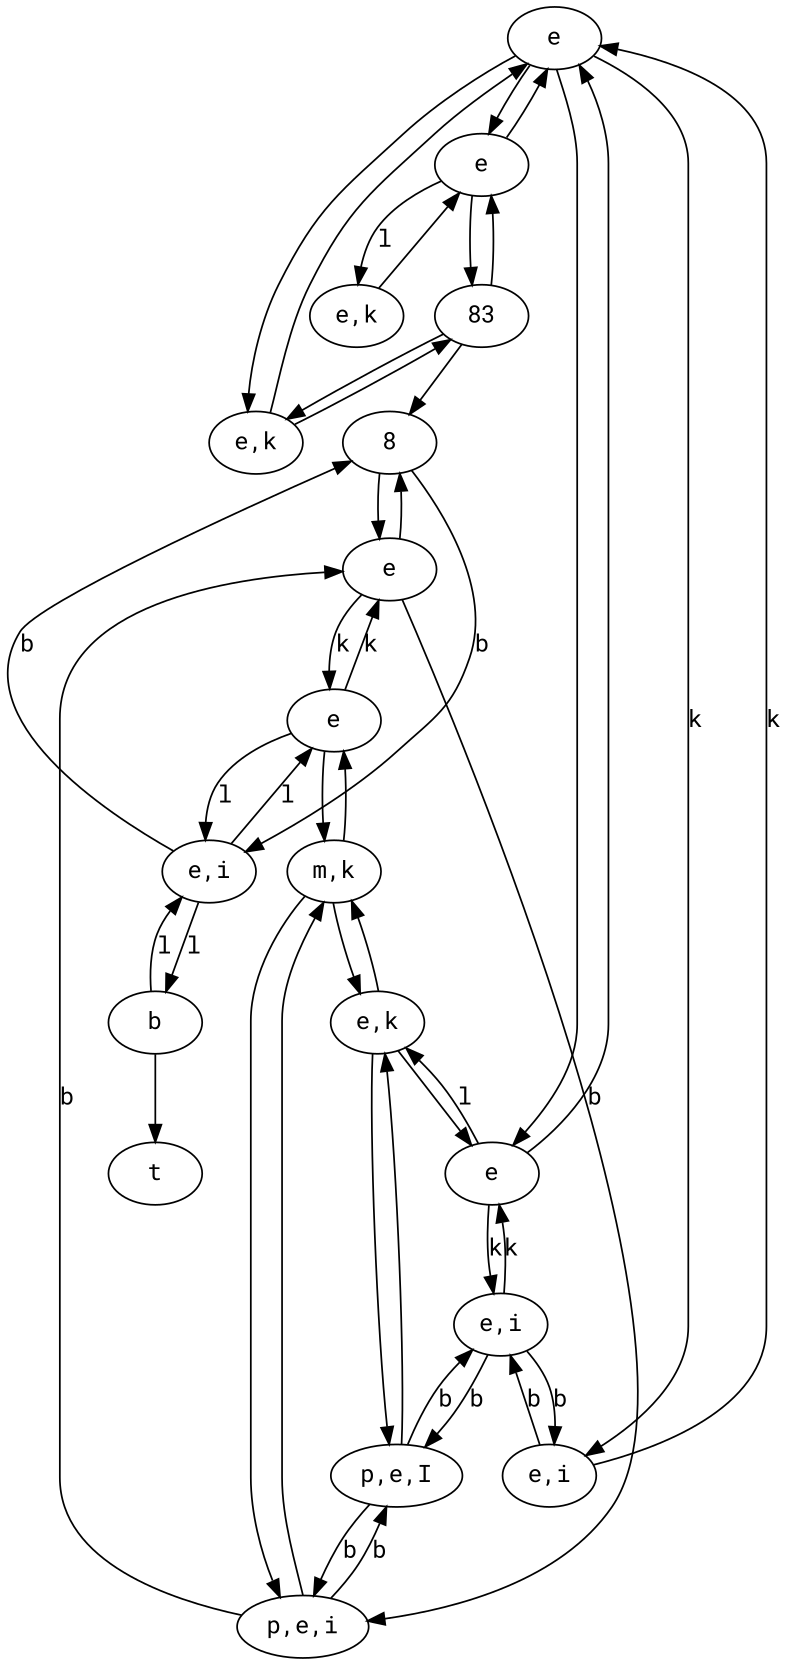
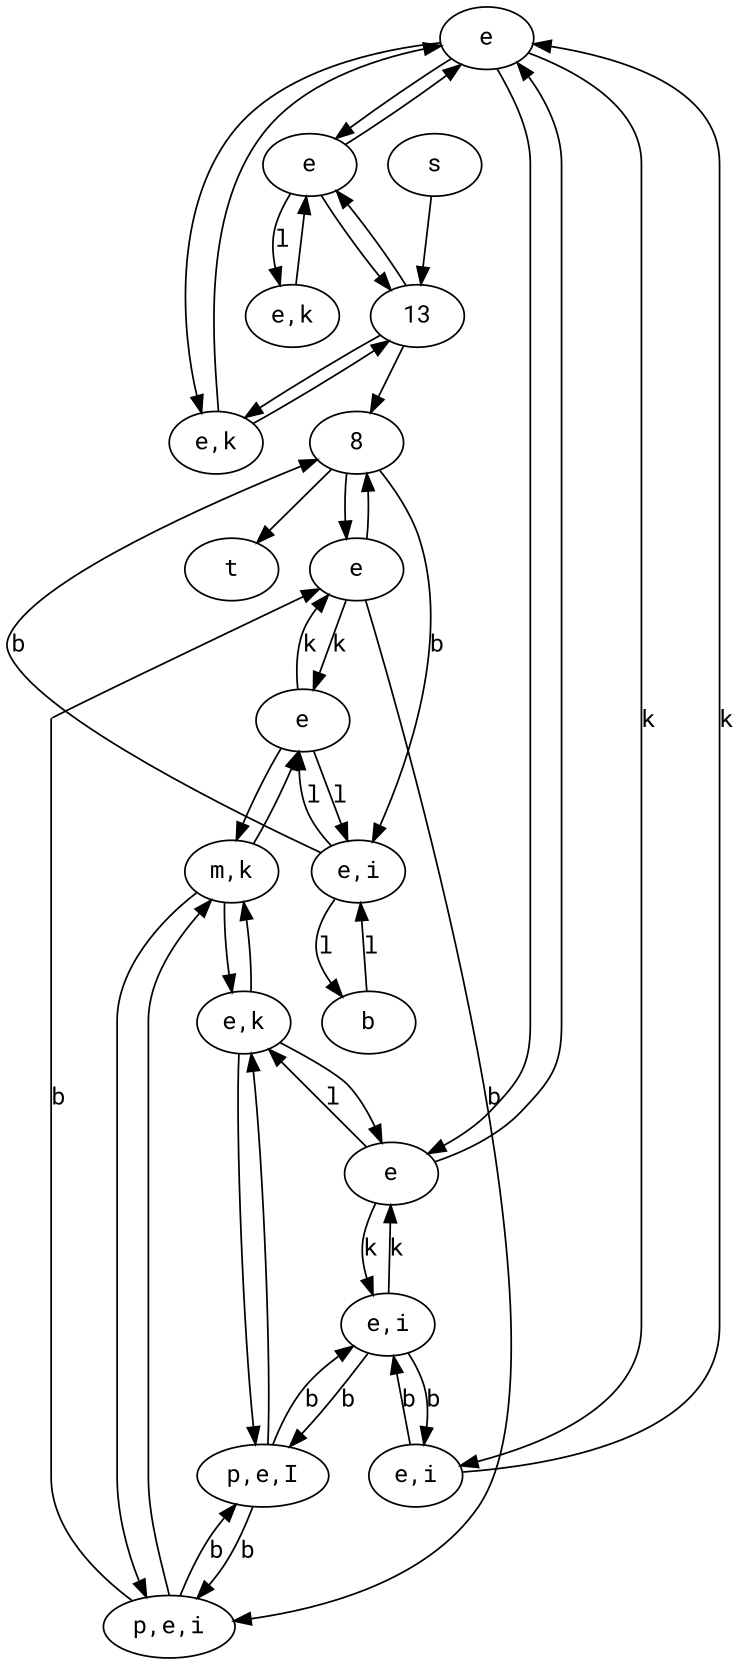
none -> (435, 165)
(482, 316) -> (417, 316)
(155, 1089) -> (300, 500)
